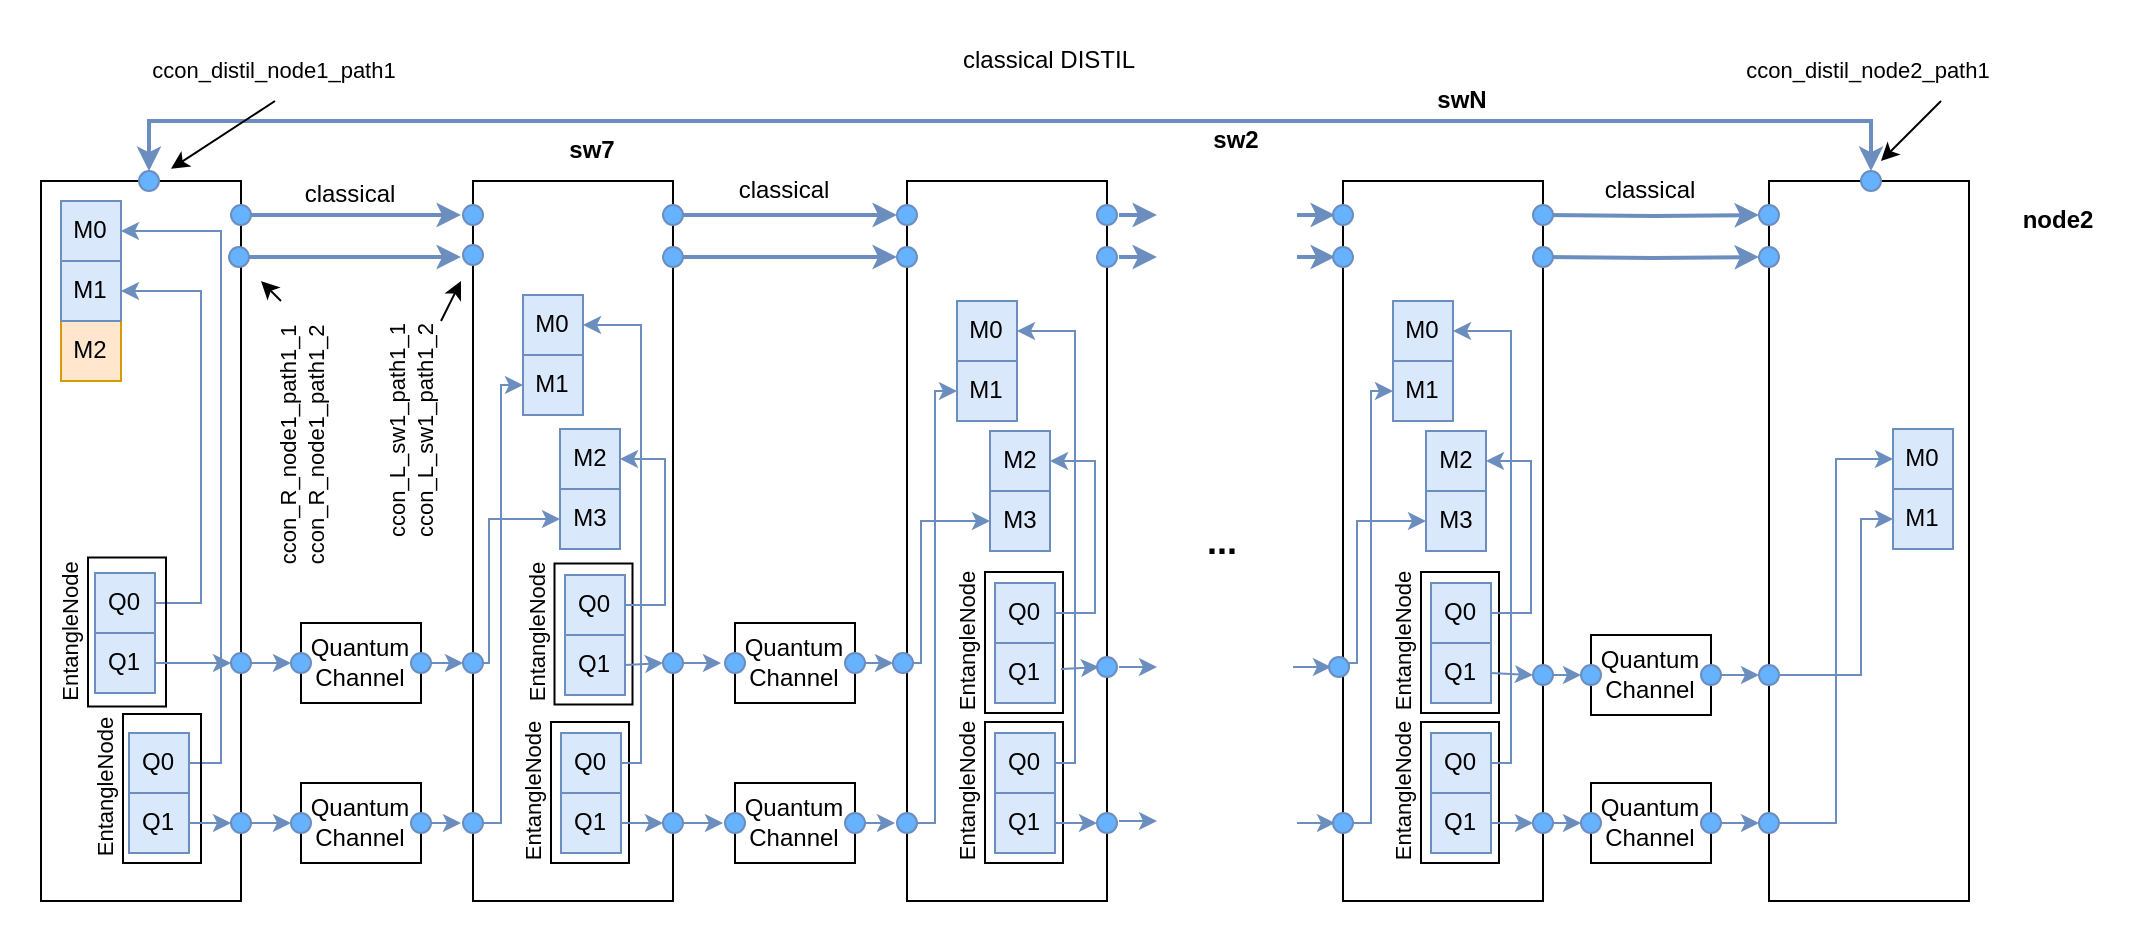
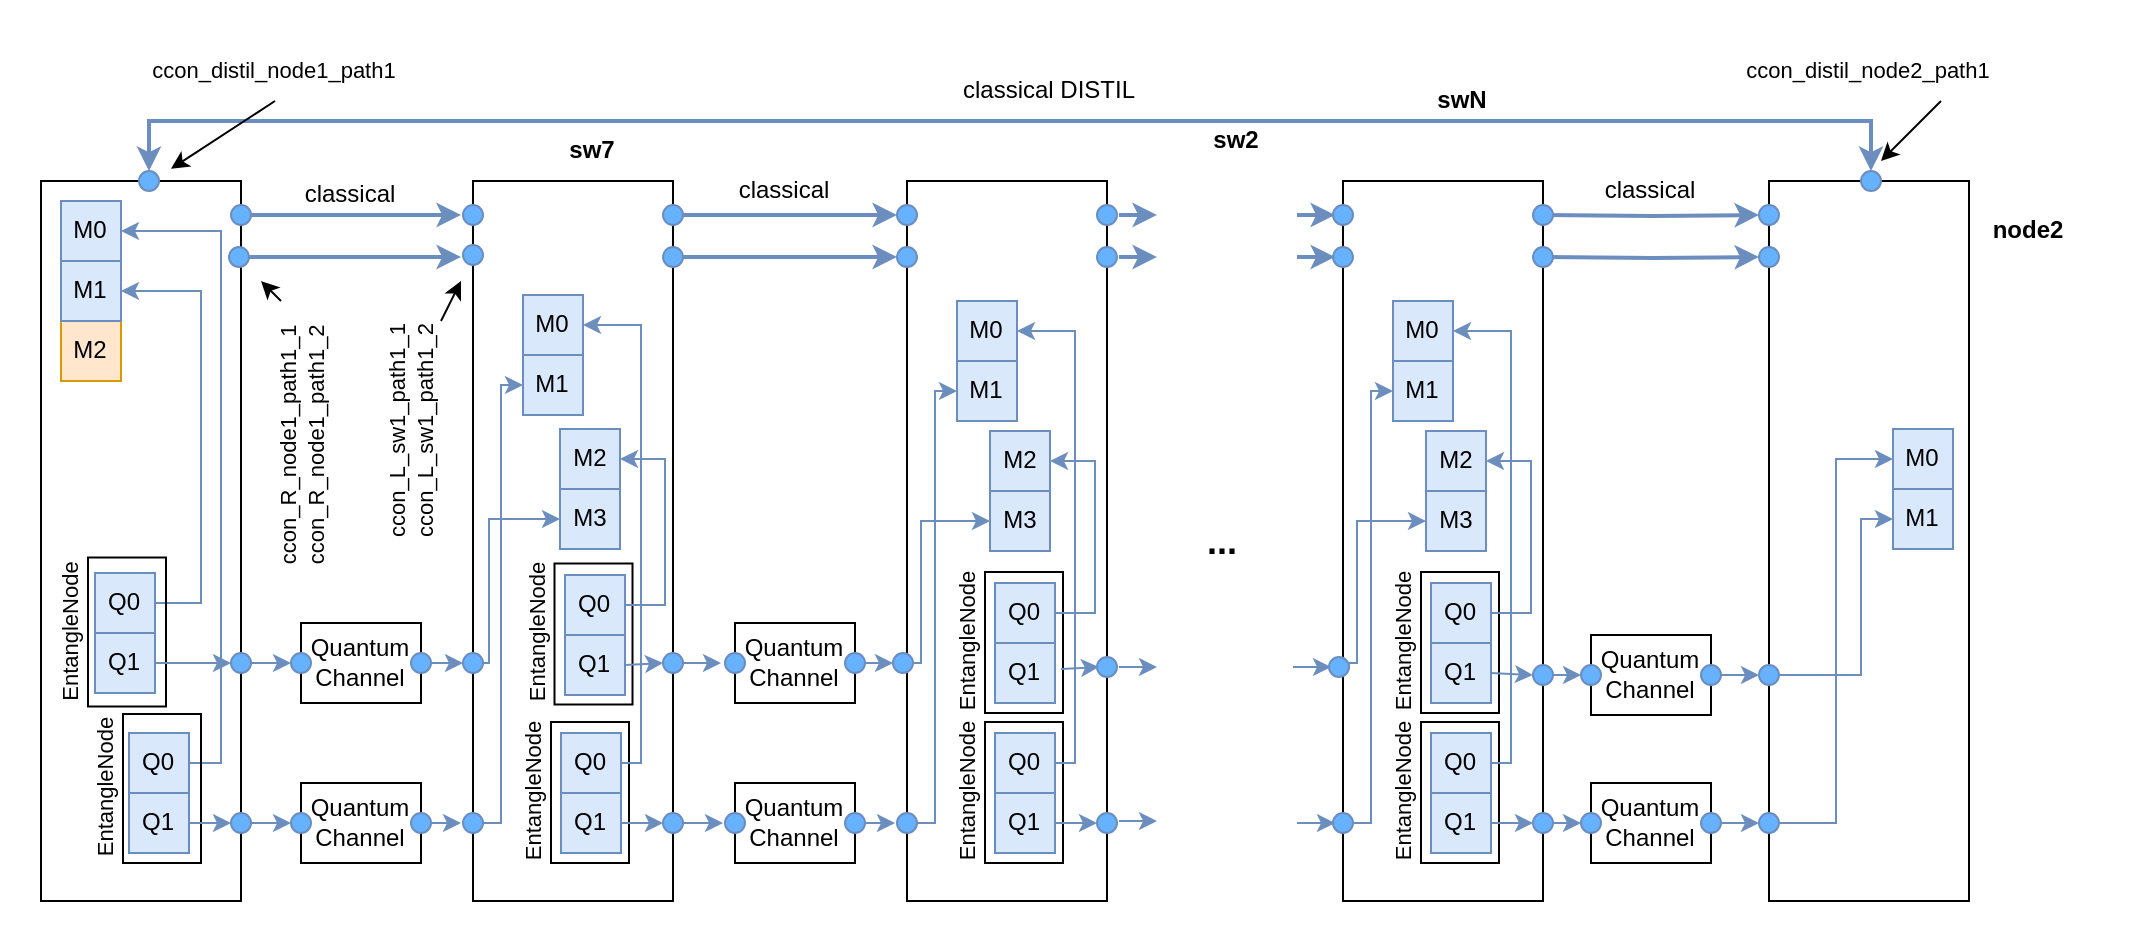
(1050, 61) -> (1050, 91)
(2059, 221) -> (2029, 231)
